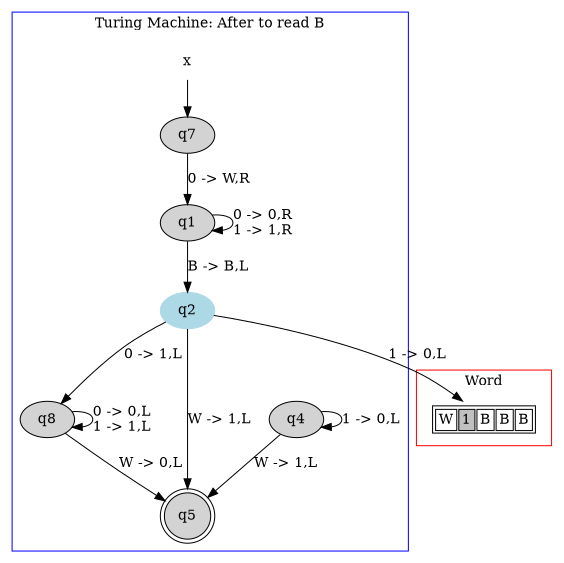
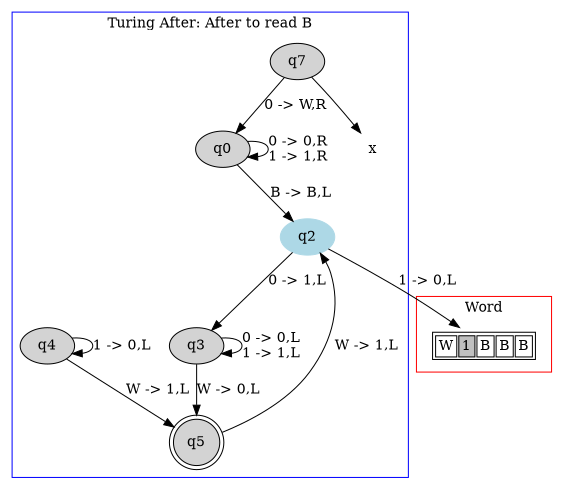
(210, 24) -> (210, 24)
(188, 93) -> (333, 101)
(188, 223) -> (223, 149)
(188, 404) -> (312, 368)
(47, 419) -> (197, 346)
